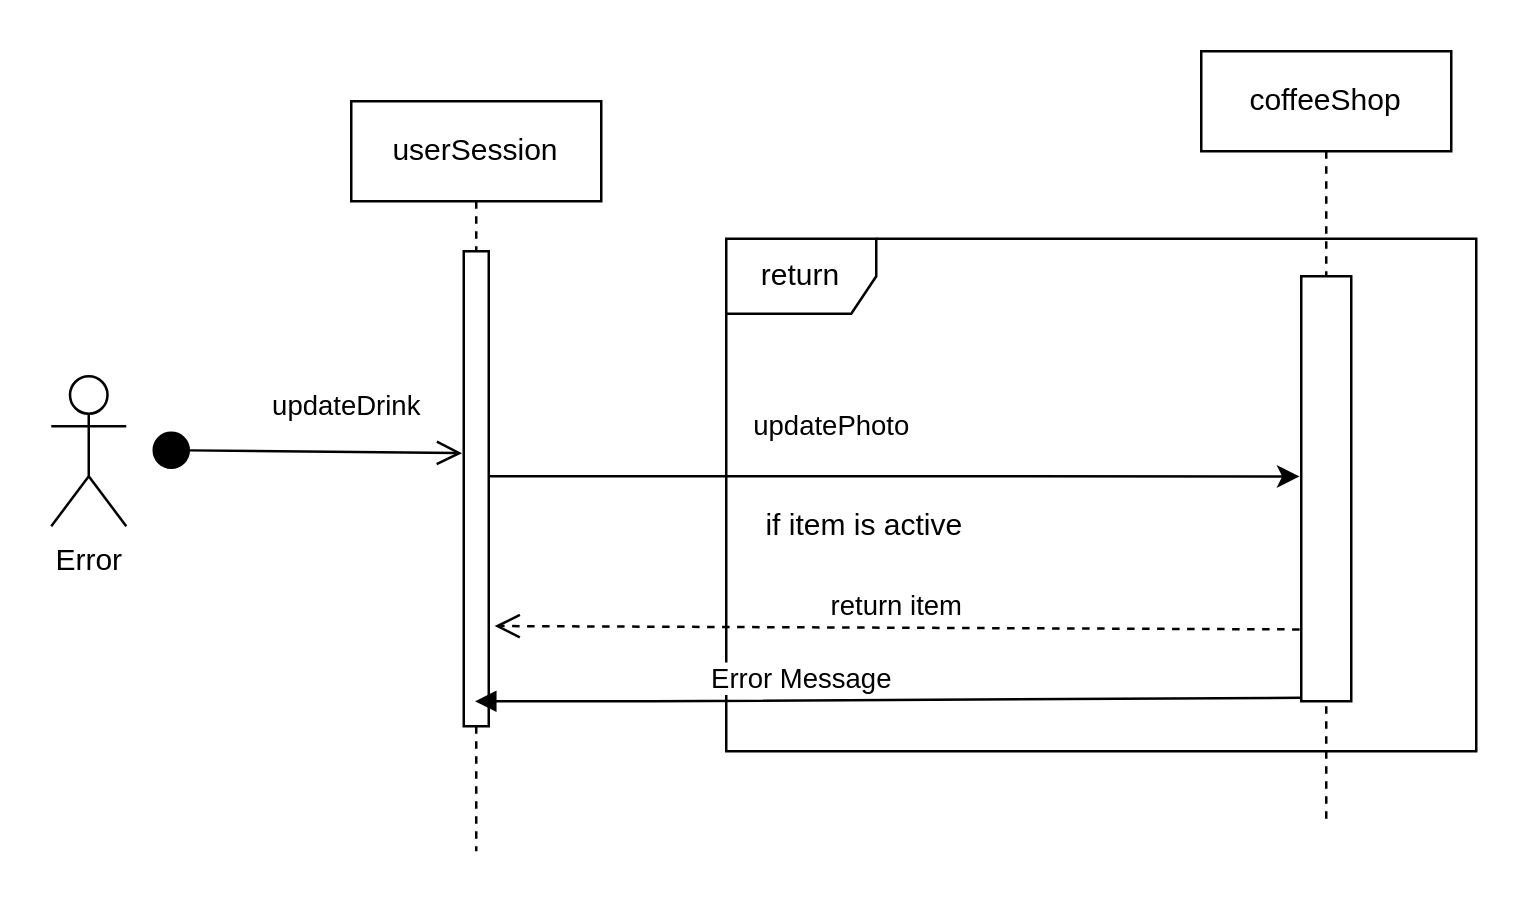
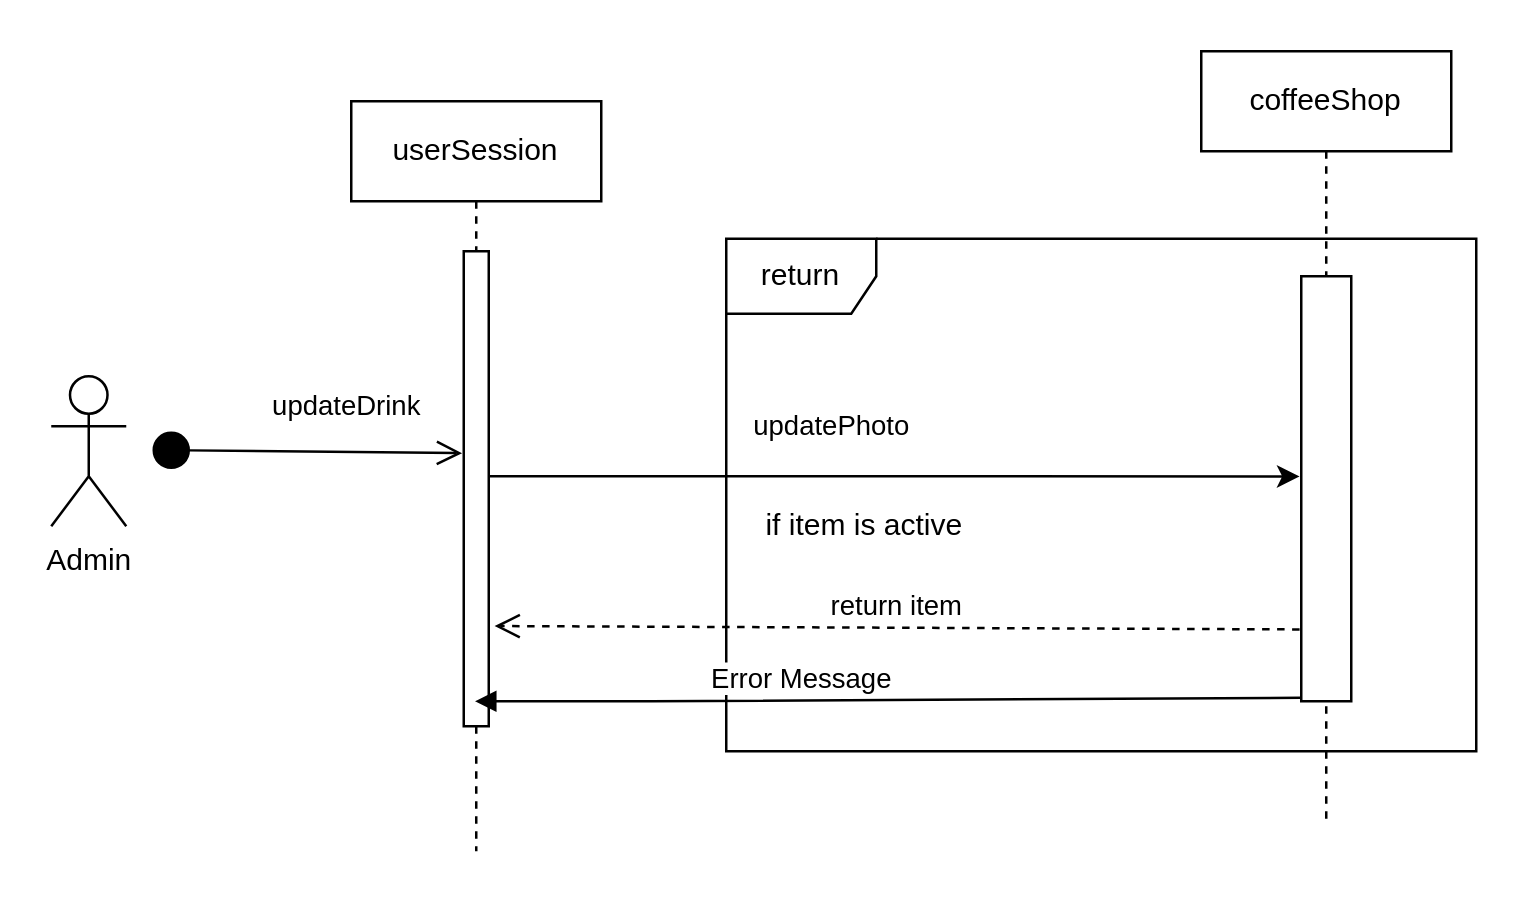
(90, 562) -> (90, 562)
